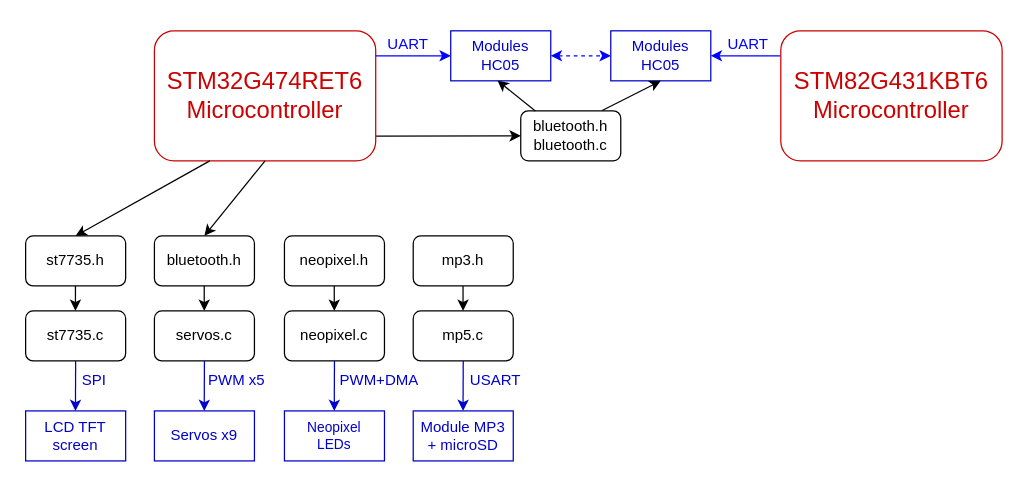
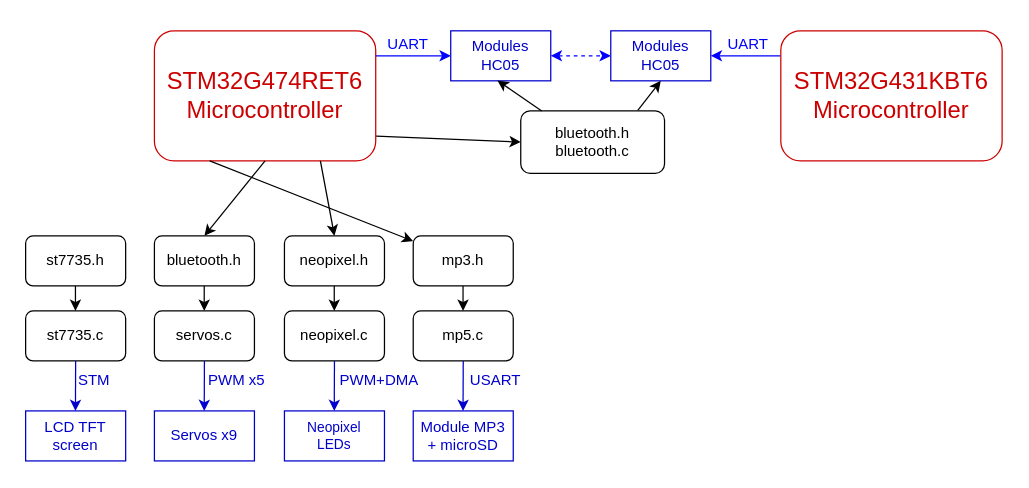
(891, 96) -> (891, 96)
(571, 136) -> (593, 142)
none -> (327, 194)
(147, 196) -> (308, 199)
(94, 381) -> (94, 381)
